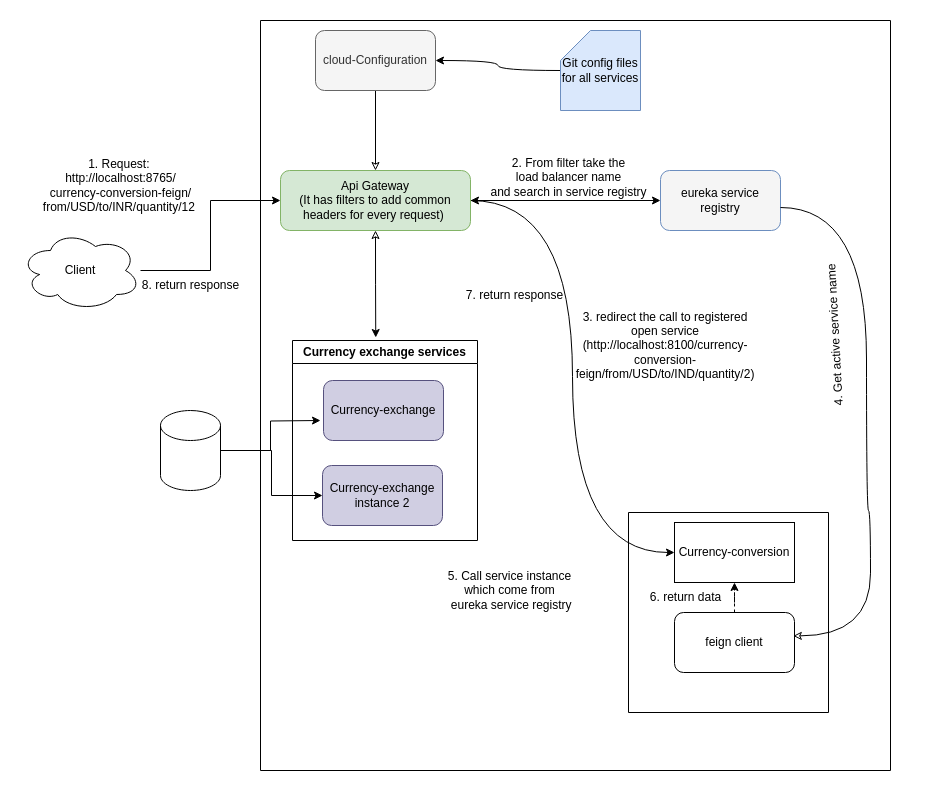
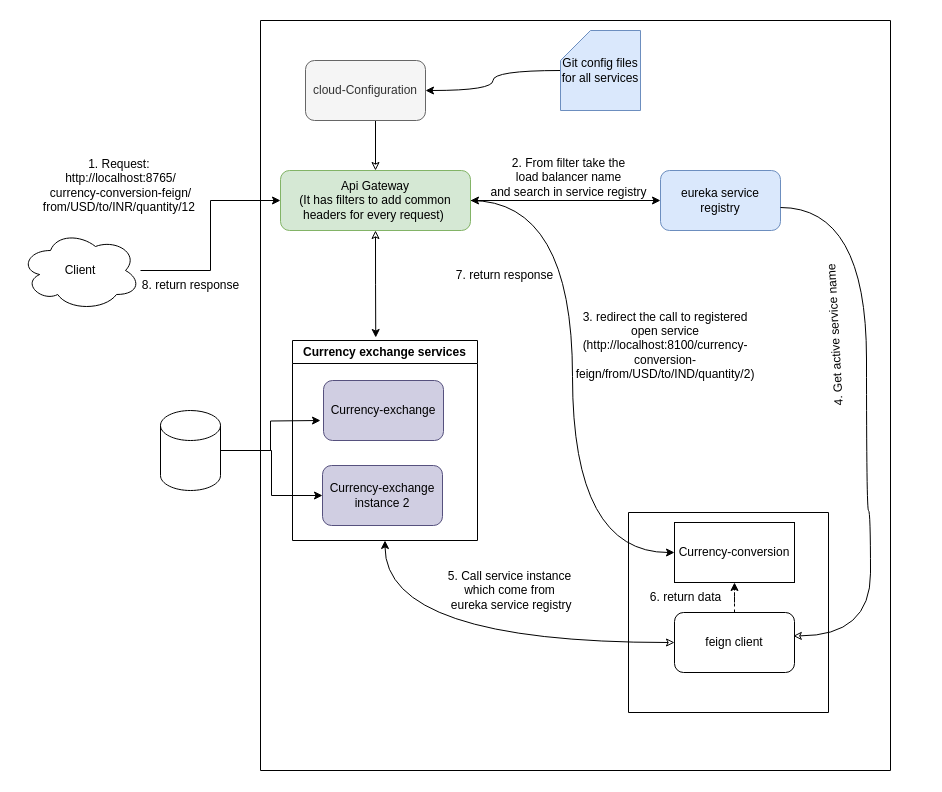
(376, 61) -> (366, 91)
(721, 201) -> (721, 201)
(515, 296) -> (505, 276)
none -> (508, 631)
